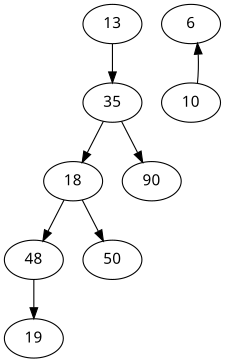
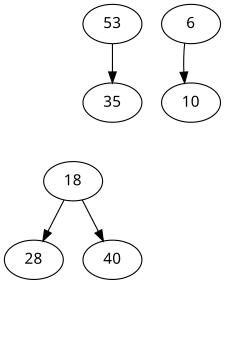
(112, 24) -> (112, 24)
(198, 69) -> (184, 58)
(95, 137) -> none
(152, 181) -> none
(34, 260) -> (34, 260)
(112, 260) -> (112, 260)
(34, 338) -> none
